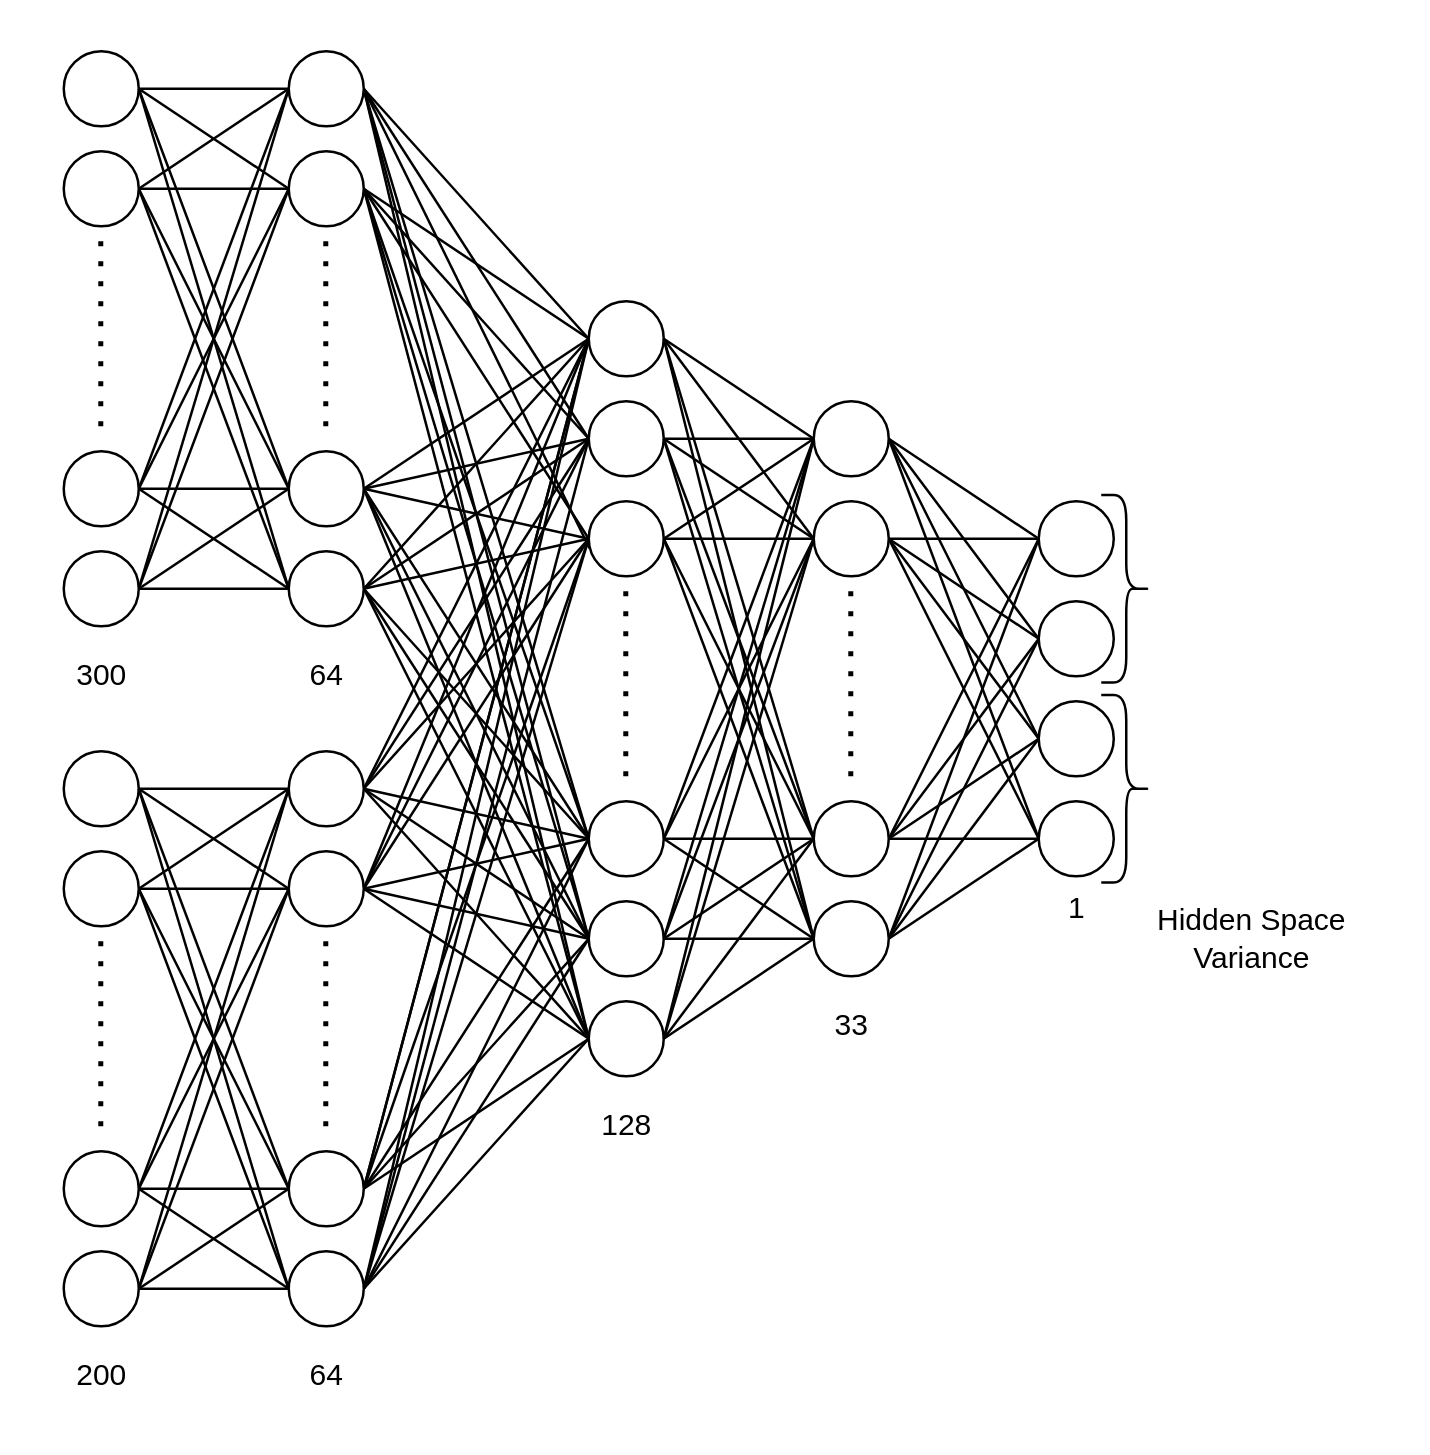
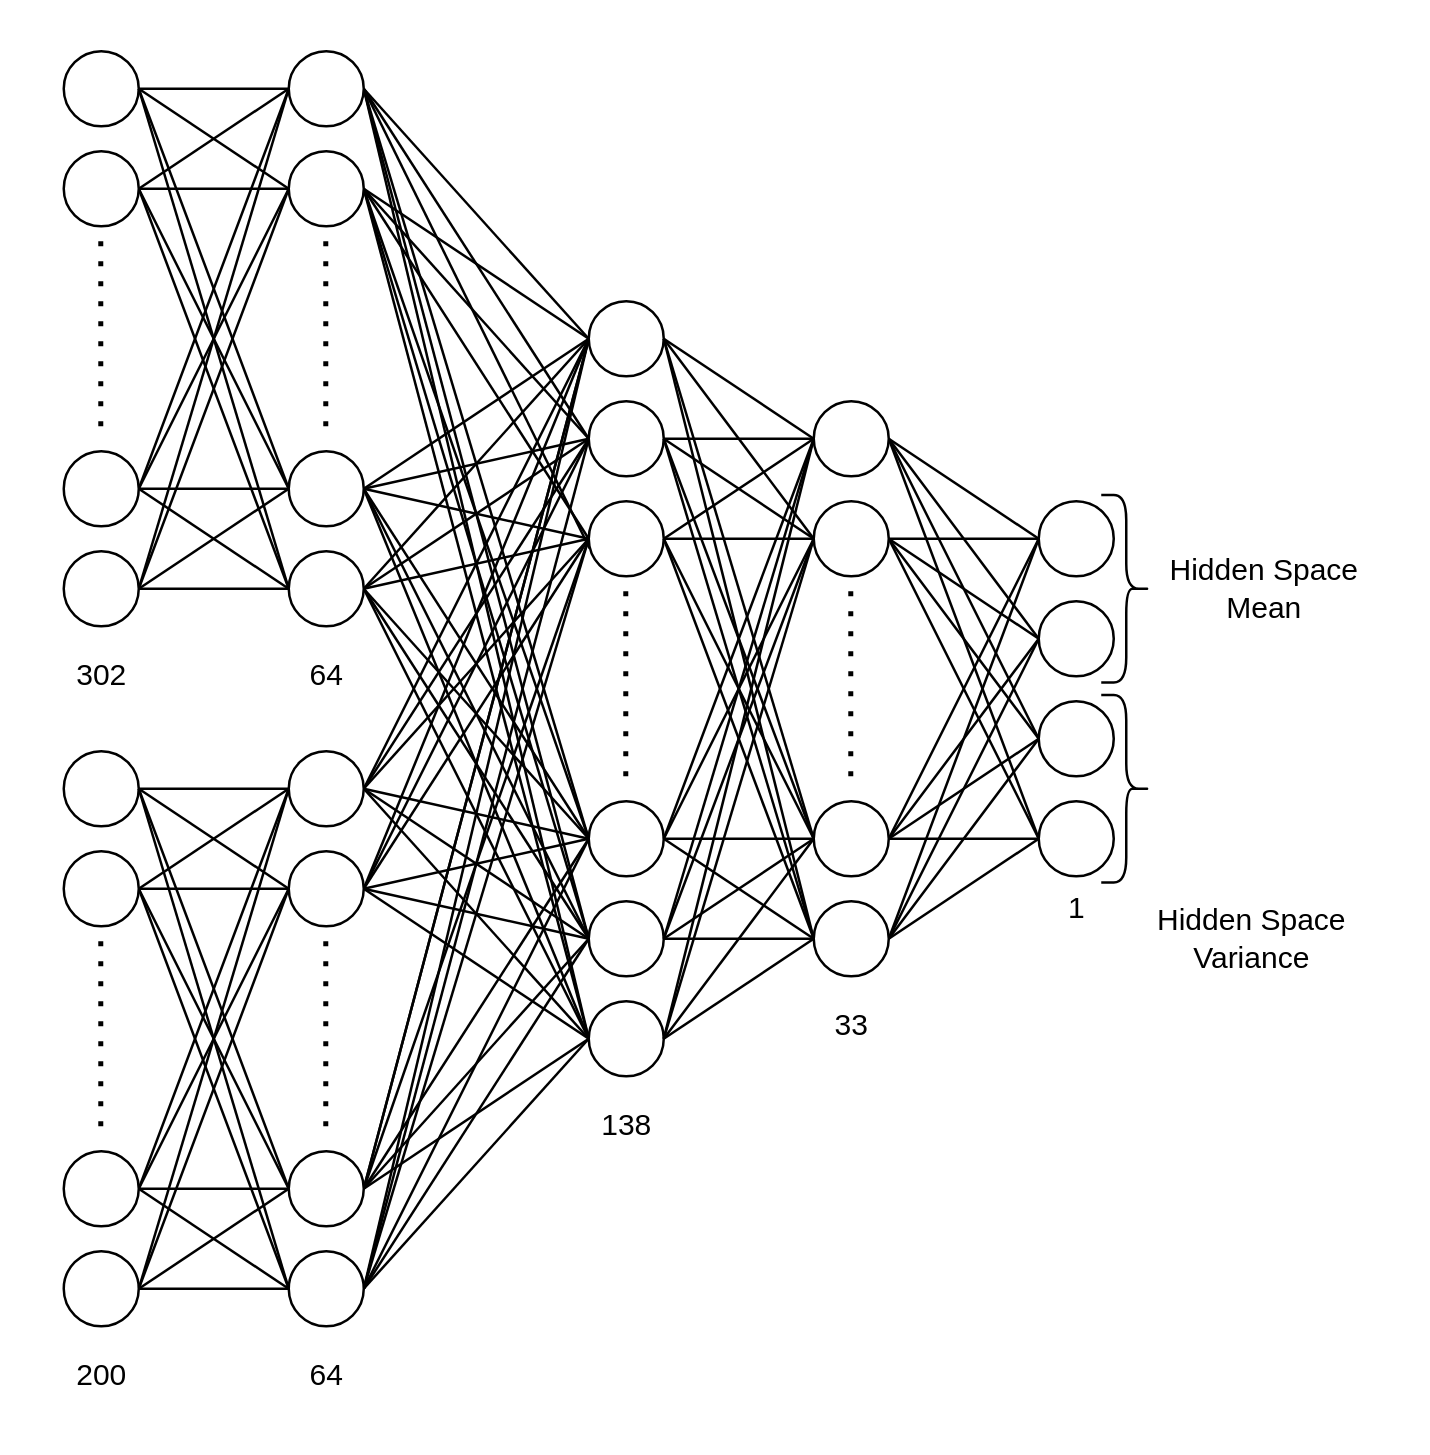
none -> (1264, 589)
(103, 676) -> (103, 676)
(628, 1126) -> (628, 1126)
